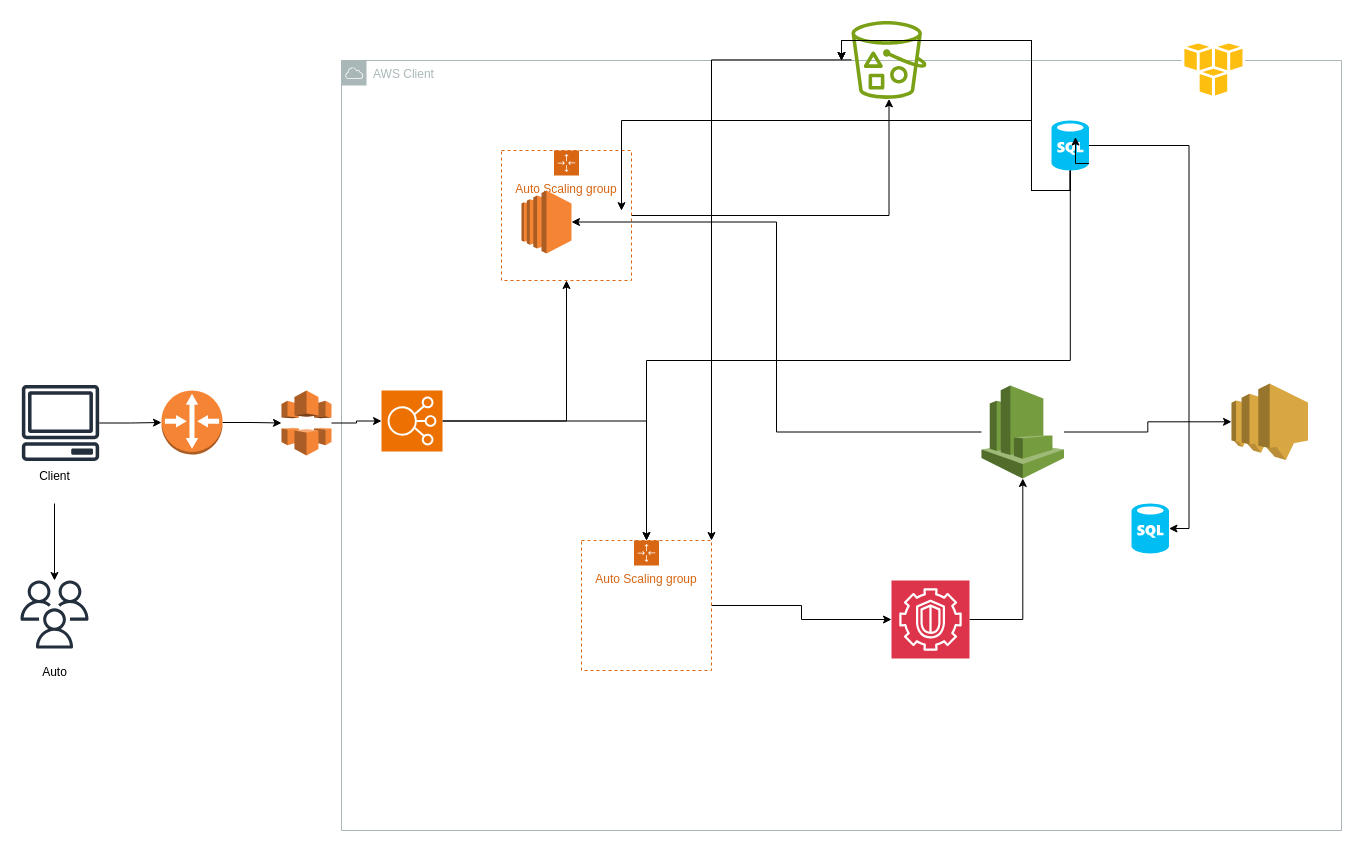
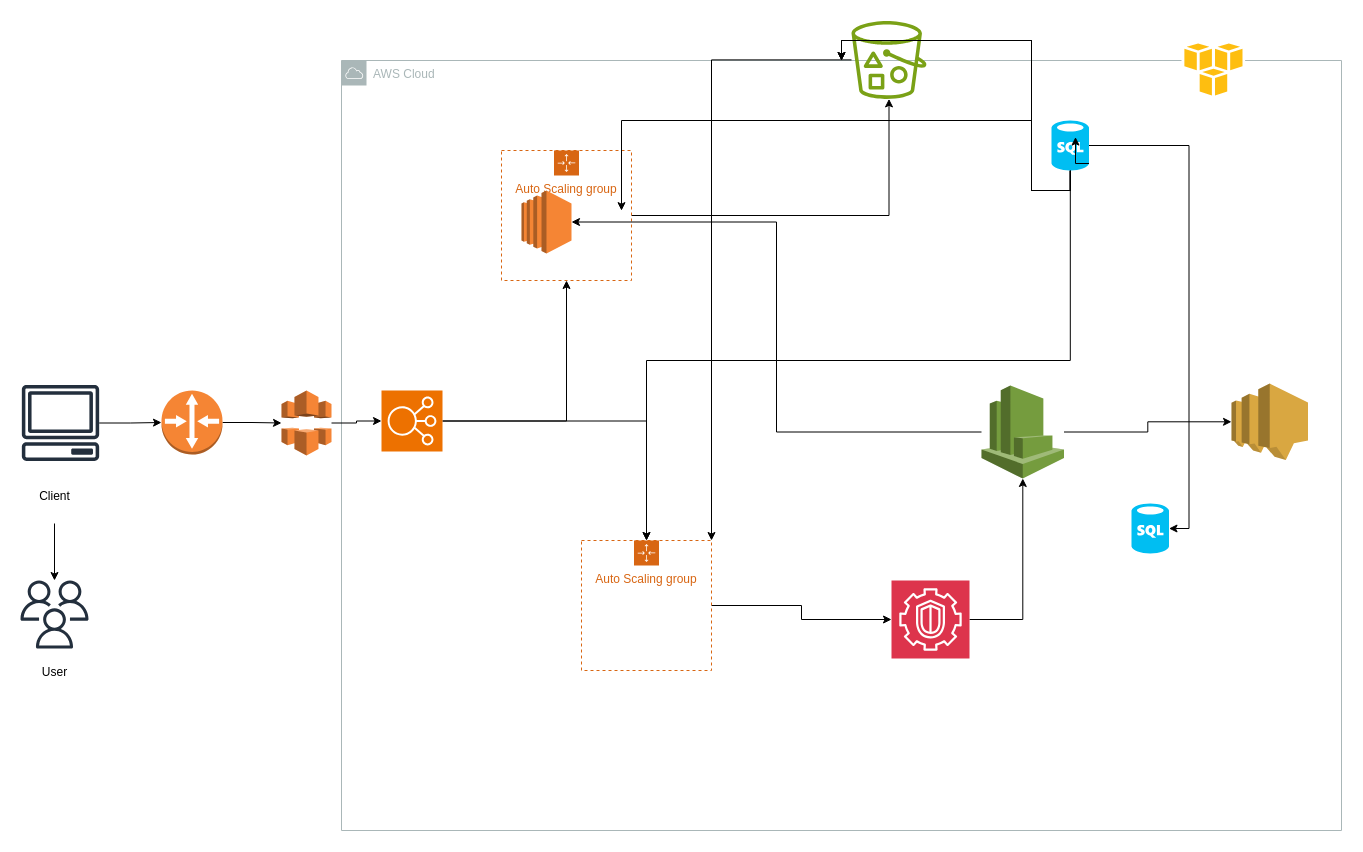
(402, 75) -> (401, 75)
(55, 484) -> (55, 504)
(55, 673) -> (55, 673)
